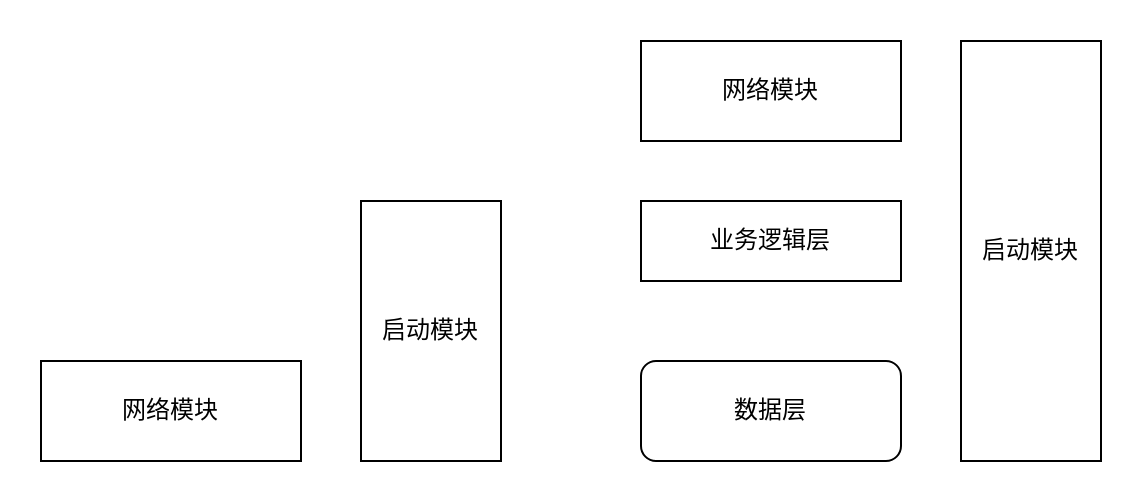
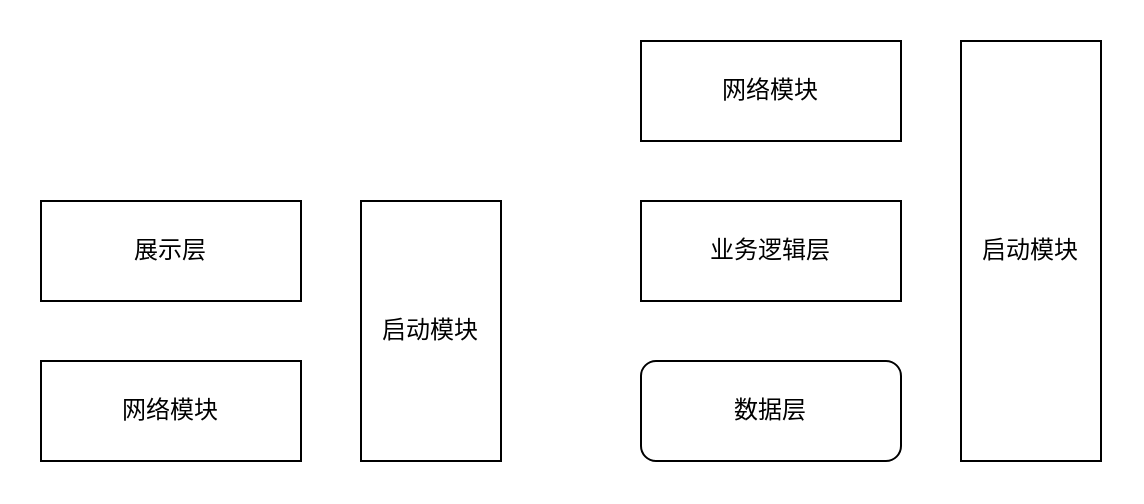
(771, 241) -> (771, 251)
none -> (171, 251)
